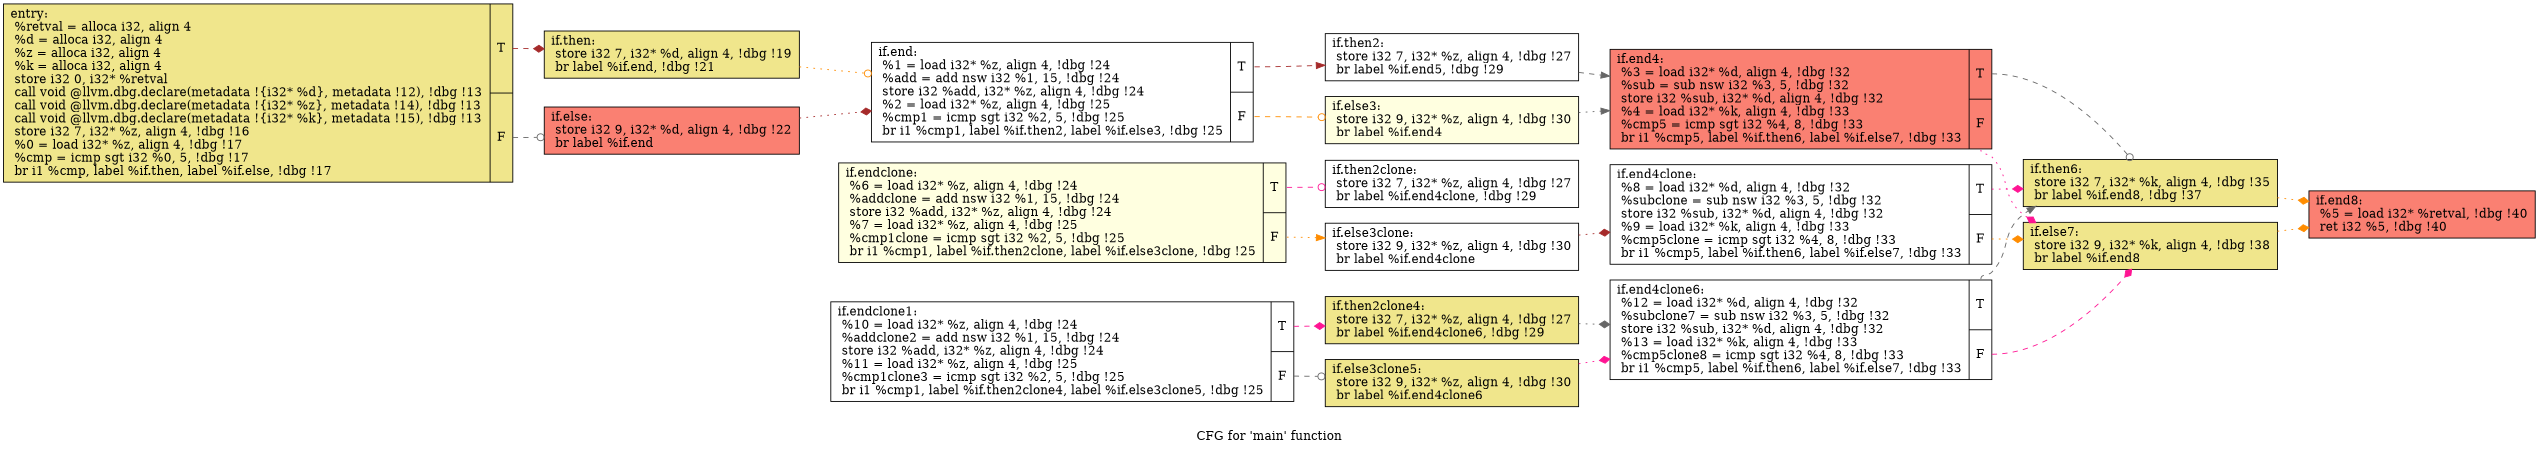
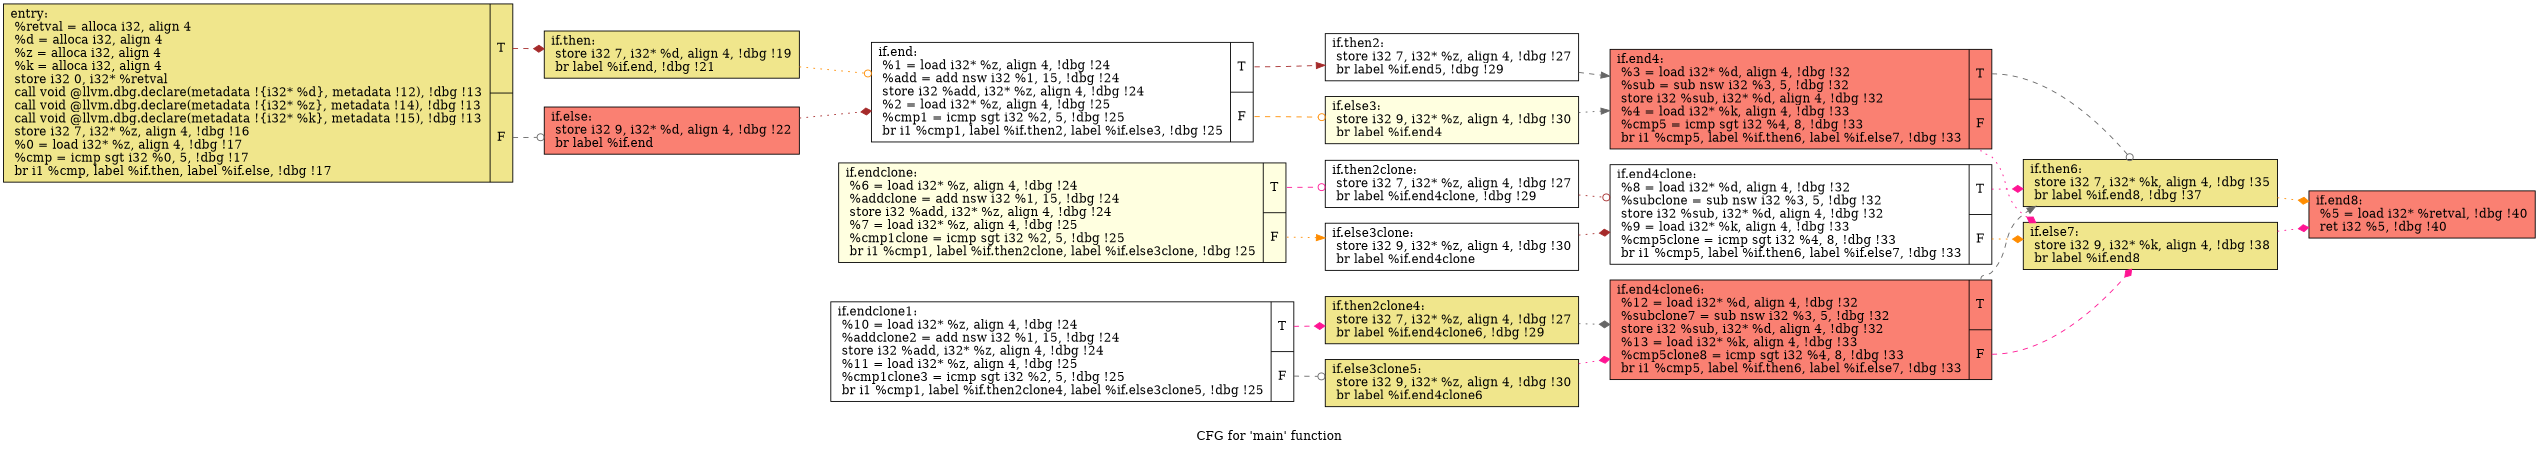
none -> (1591, 196)
(2288, 230) -> (2288, 230)
(1801, 330) -> (1801, 330)
